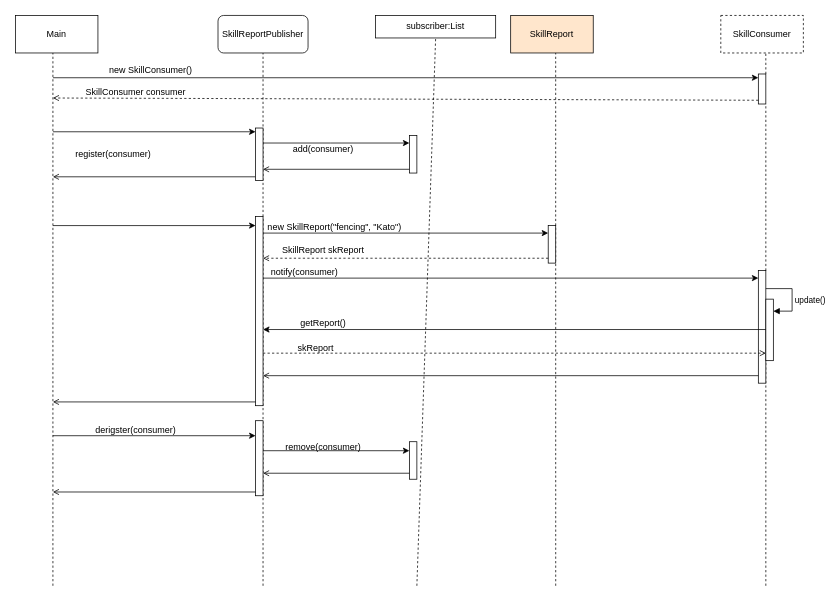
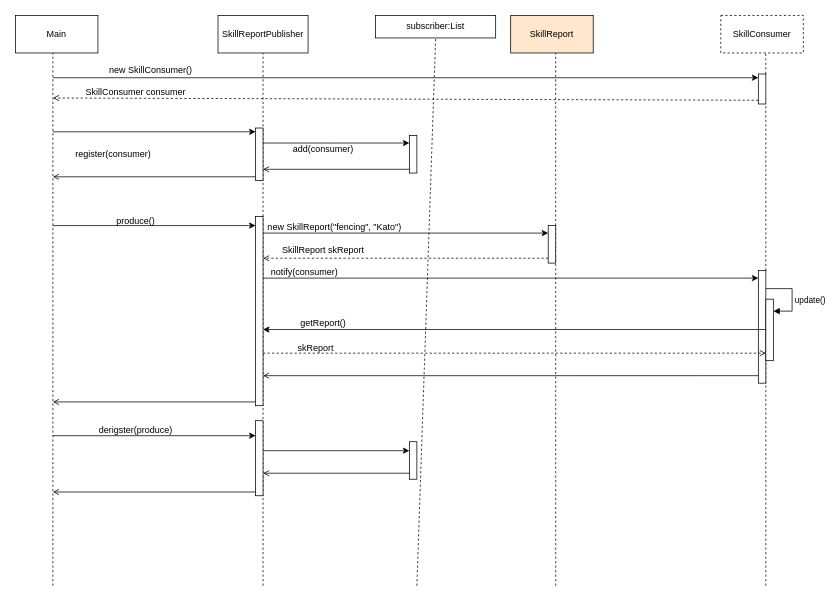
(263, 34) -> (263, 34)
none -> (135, 222)
(136, 430) -> (136, 430)
(323, 447) -> none
